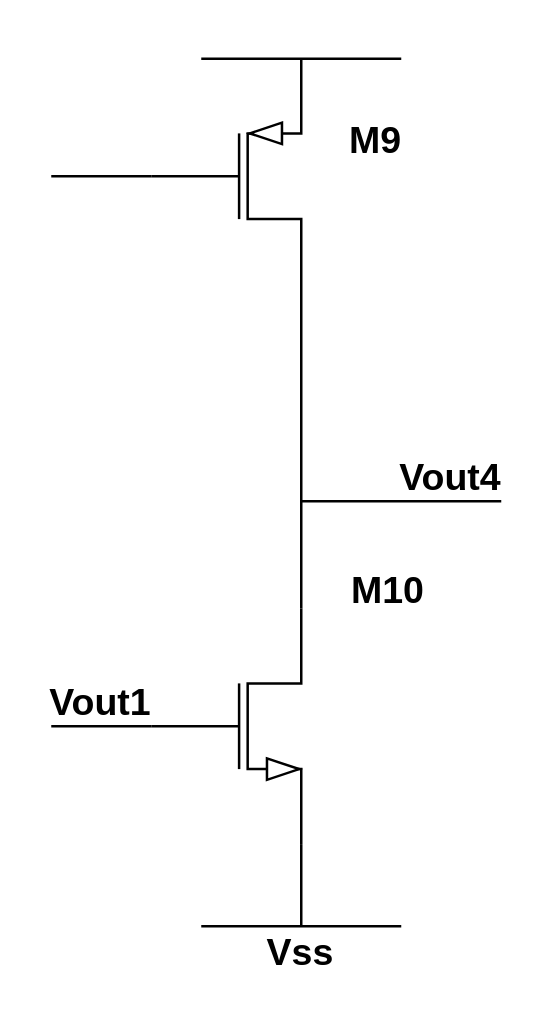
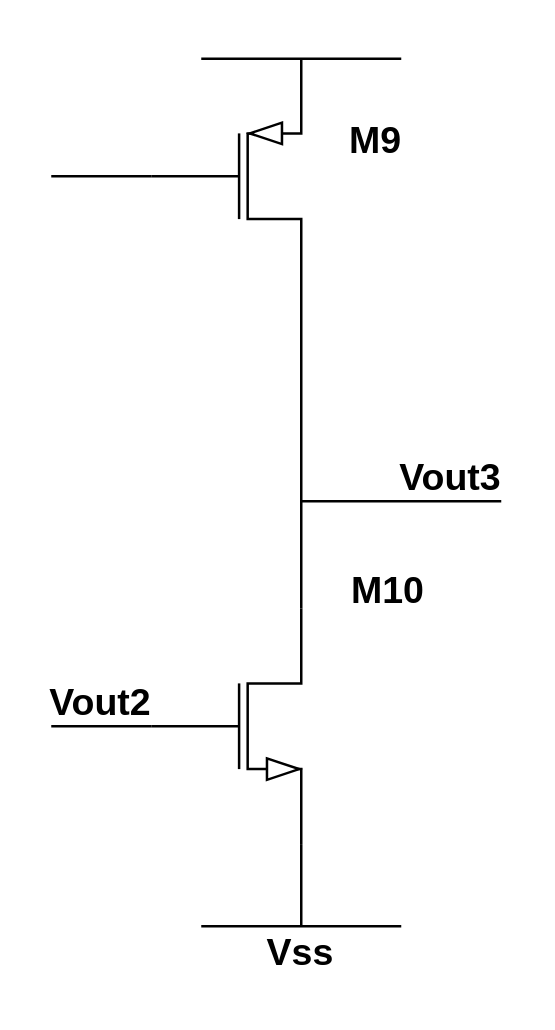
(451, 476) -> (451, 476)
(101, 701) -> (101, 701)
